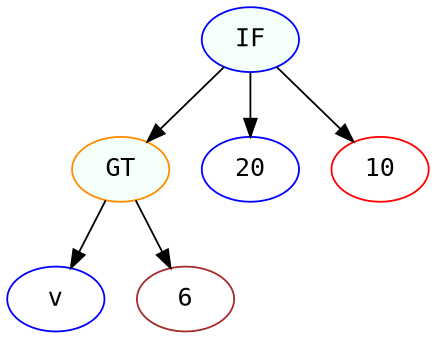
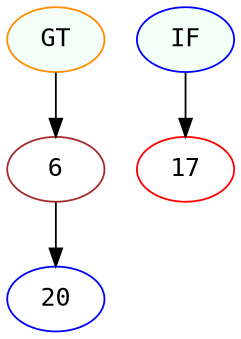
(250, 96) -> (56, 225)
(192, 98) -> none
(380, 169) -> (186, 169)
(56, 299) -> none
